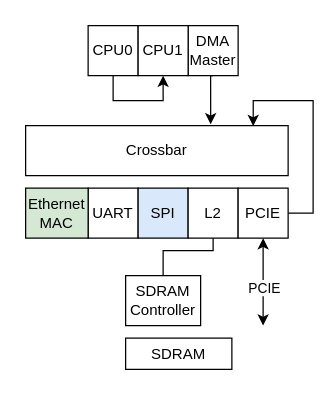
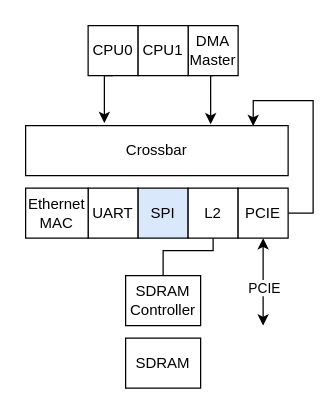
(134, 101) -> (104, 91)
(57, 213) -> (57, 213)
(179, 354) -> (163, 363)
